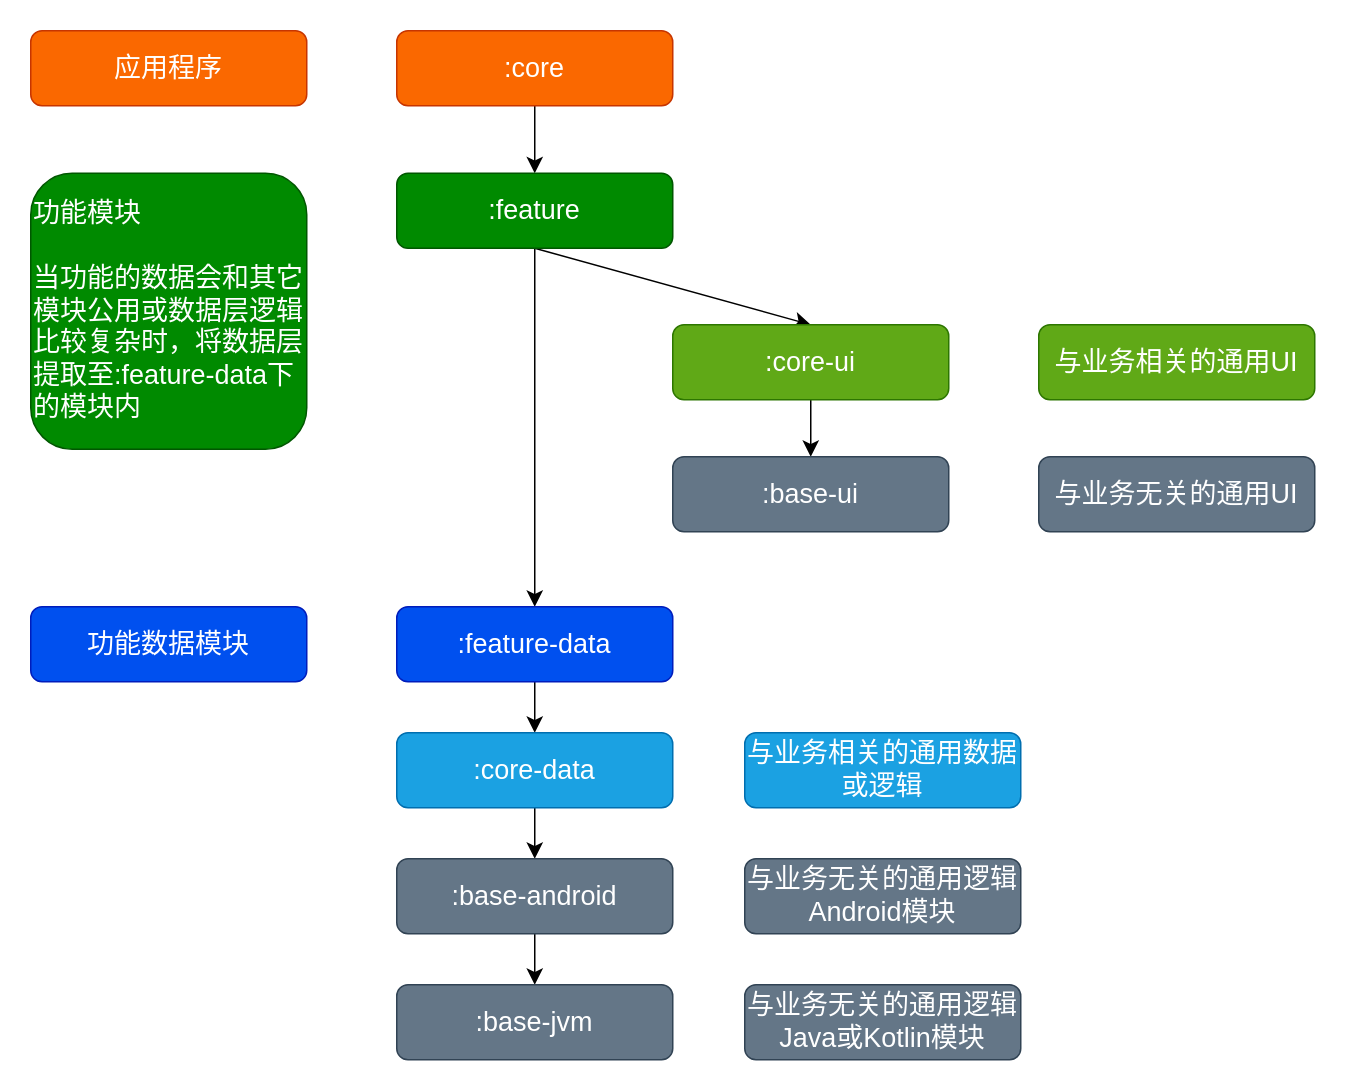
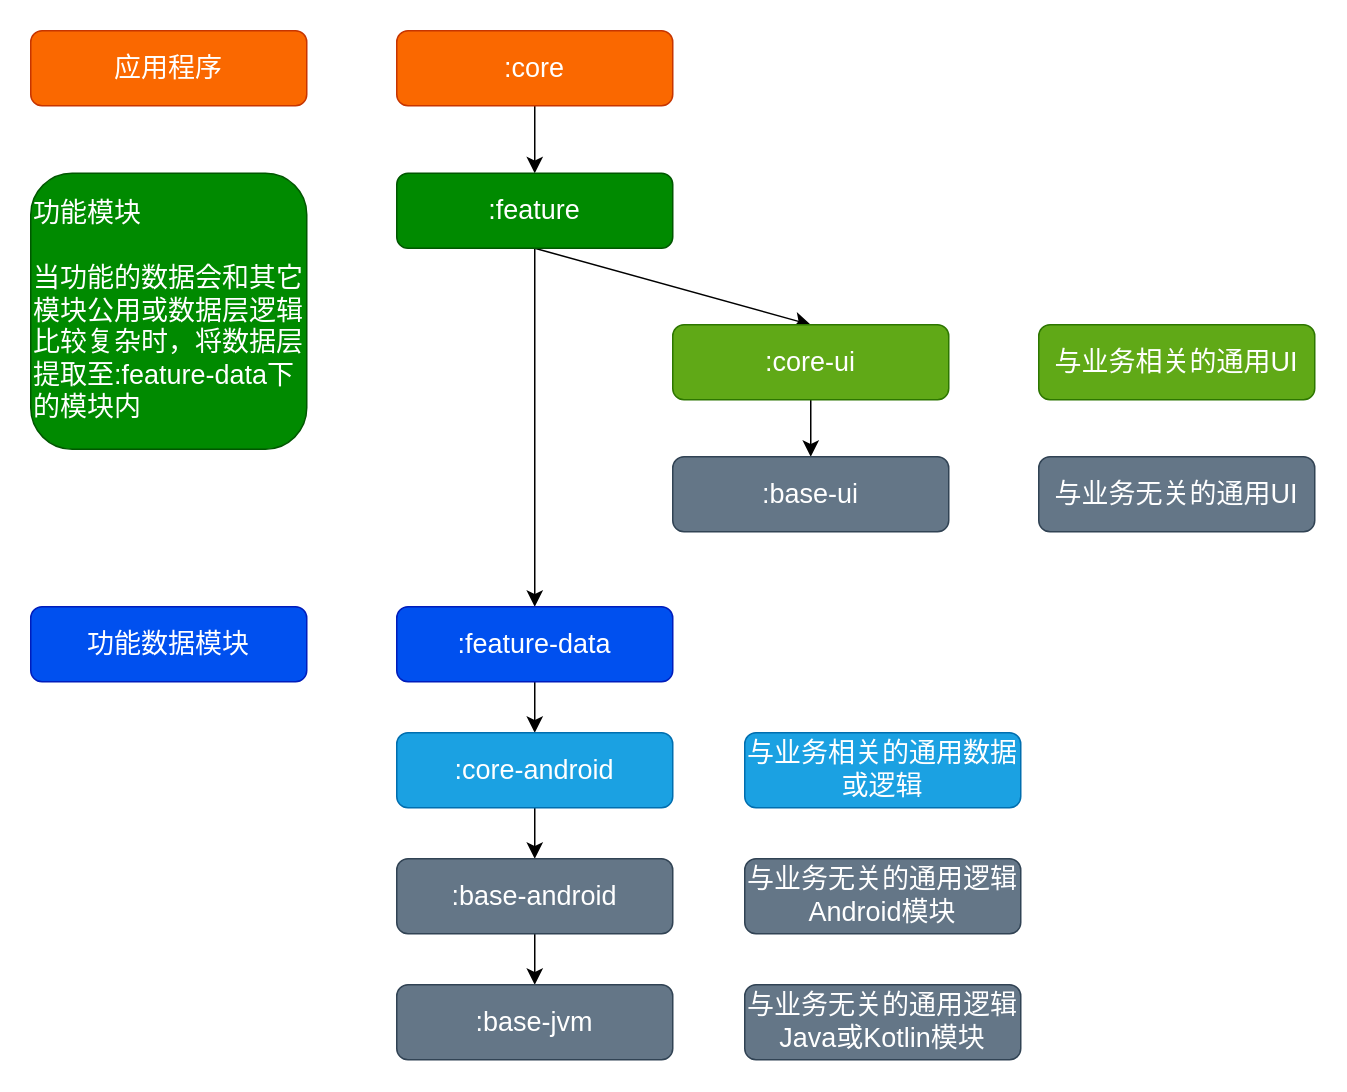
(535, 770) -> (535, 770)
